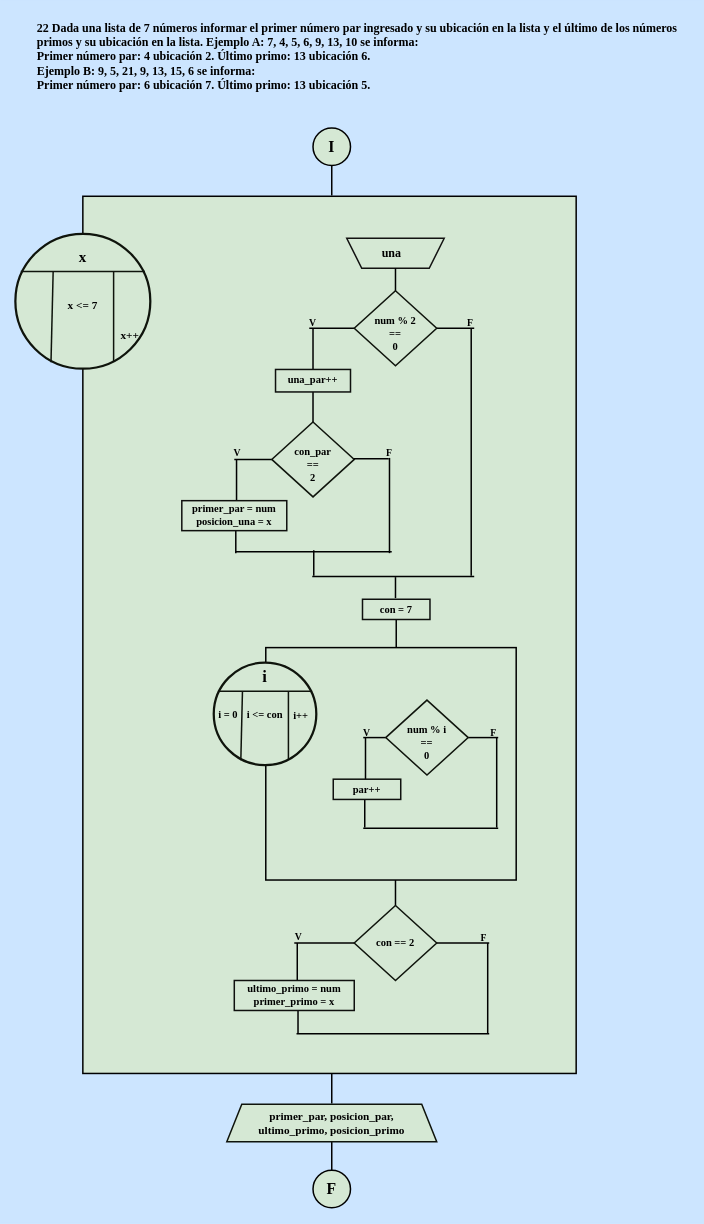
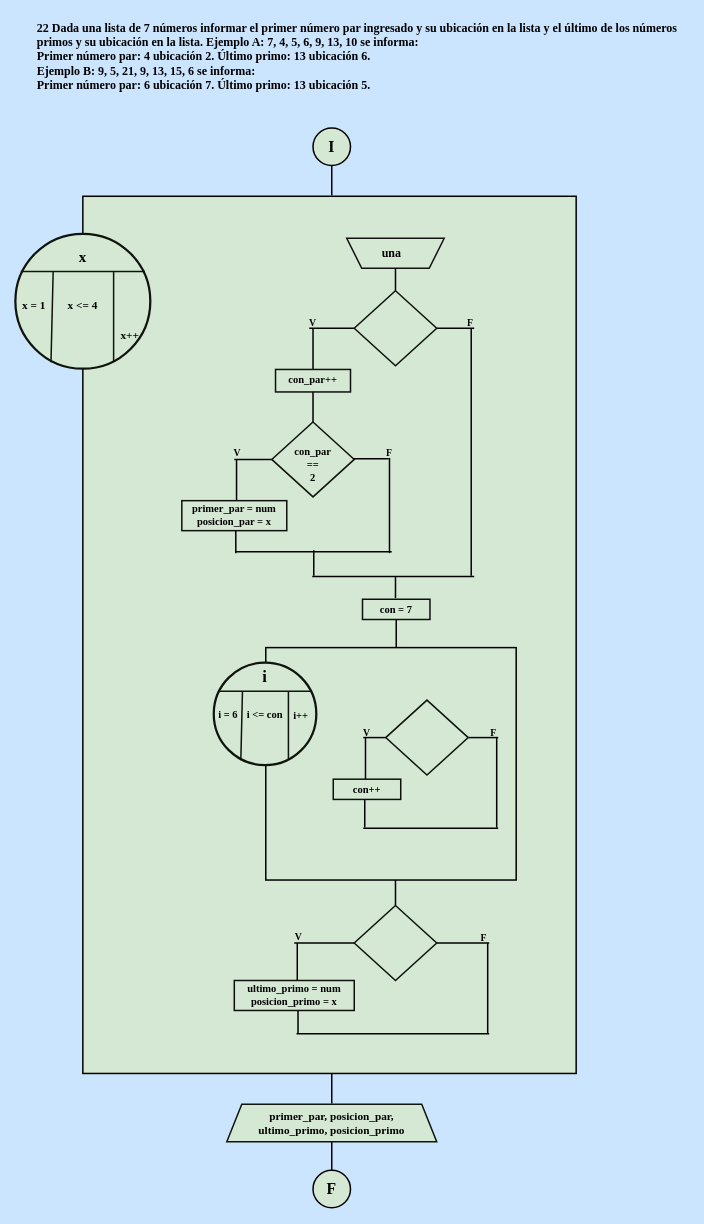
none -> (34, 305)
(83, 305) -> (83, 305)
(396, 334) -> none
(313, 381) -> (313, 381)
(234, 516) -> (234, 516)
(228, 716) -> (228, 716)
(427, 744) -> none
(367, 790) -> (367, 790)
(396, 943) -> none
(294, 996) -> (294, 996)
